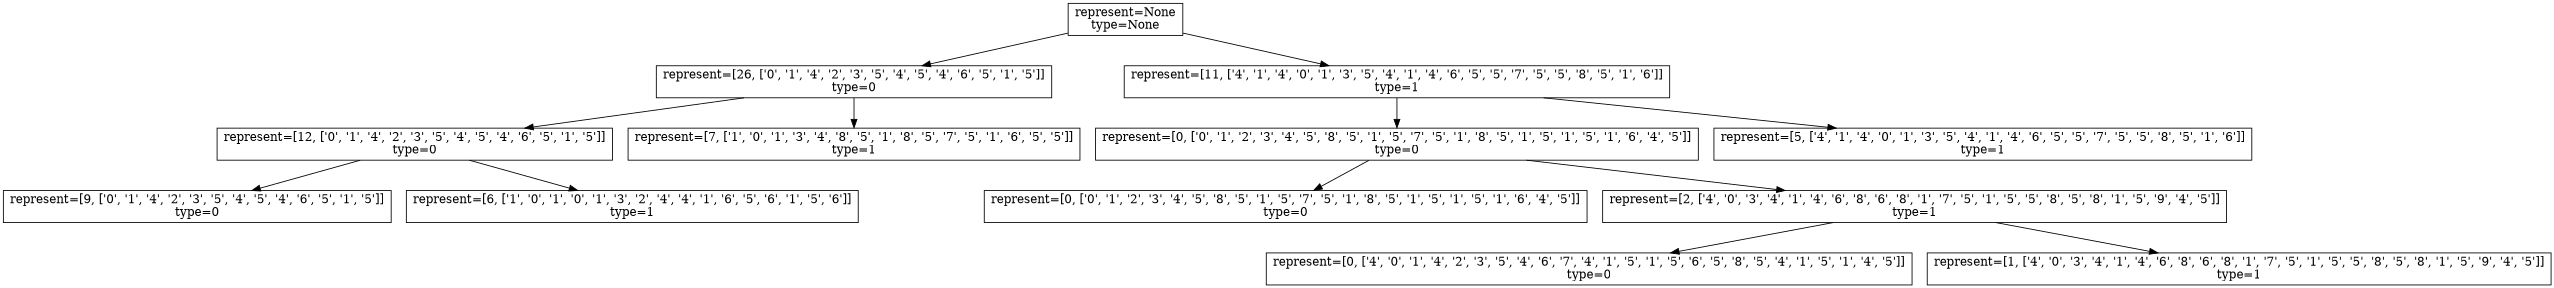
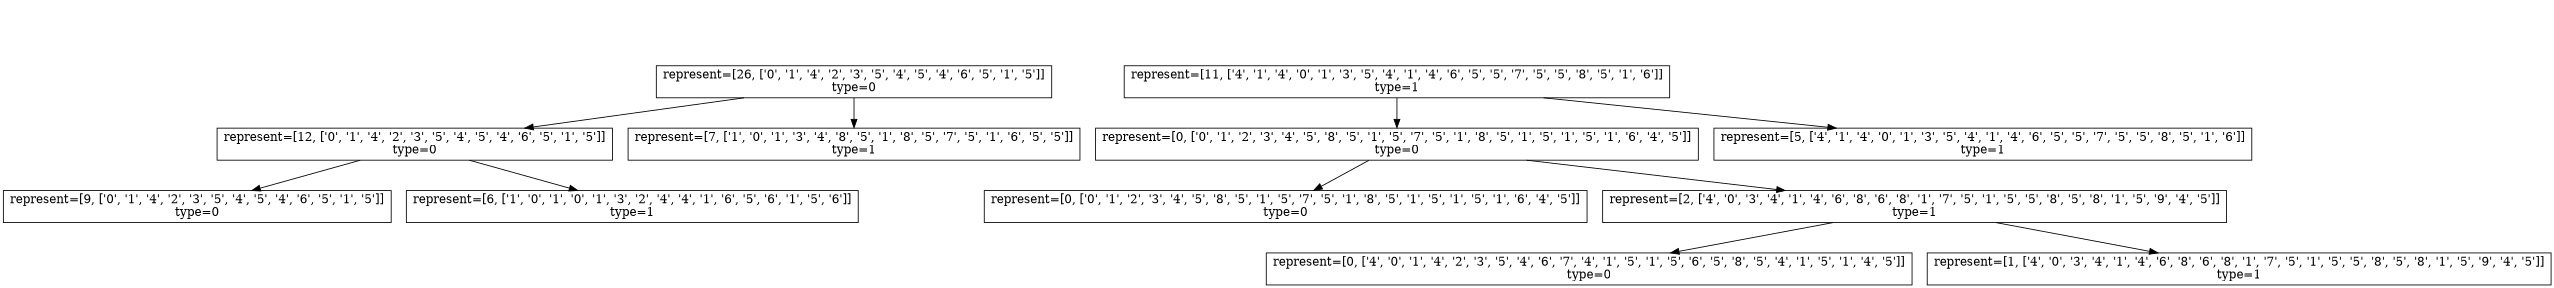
(1125, 19) -> none
